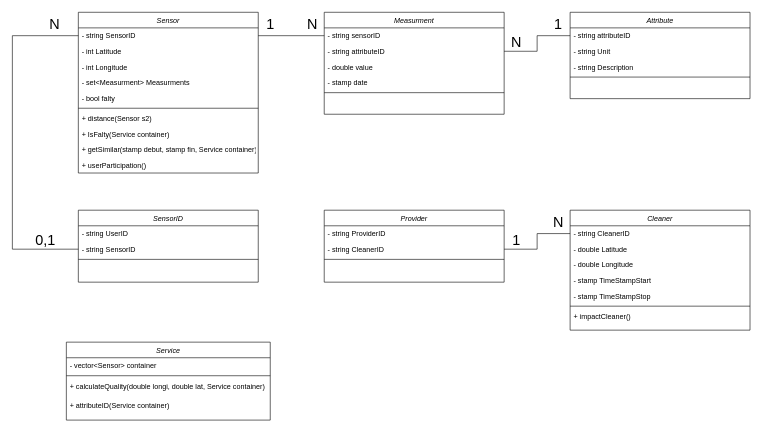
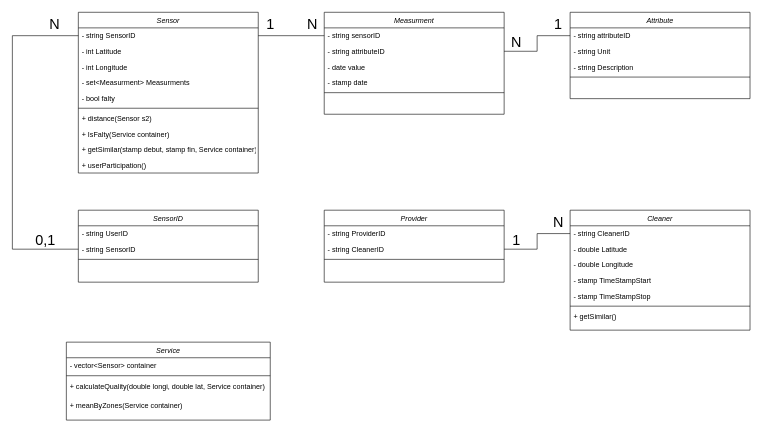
(352, 67) -> (349, 67)
(605, 317) -> (598, 317)
(129, 406) -> (130, 406)
